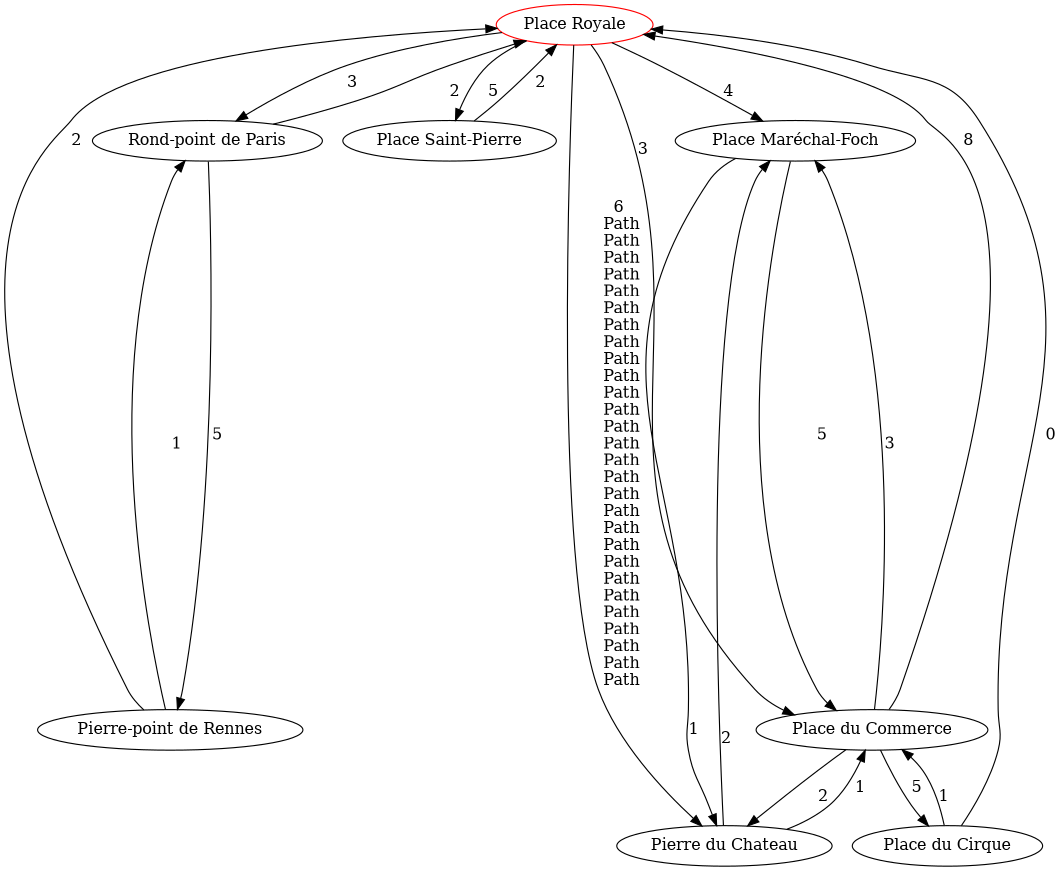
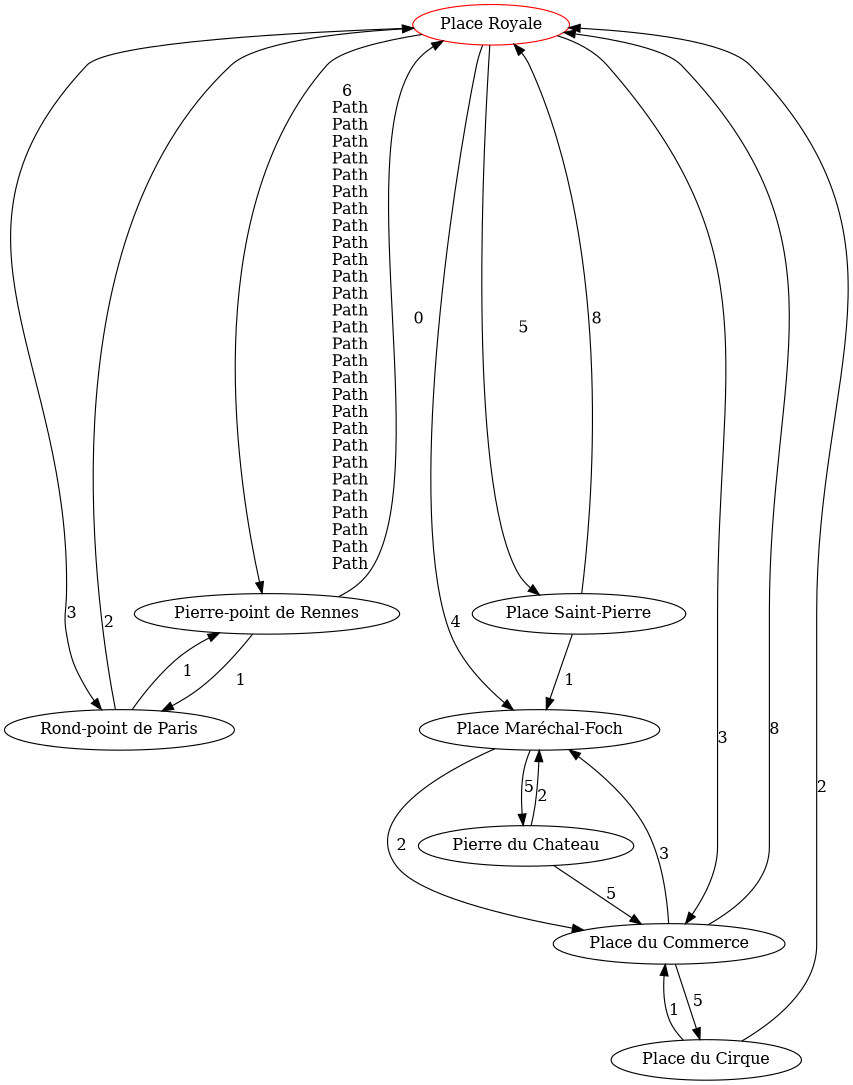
(541, 83) -> (597, 319)
(77, 141) -> (419, 319)
(218, 435) -> (188, 672)
(822, 435) -> (402, 846)
(1051, 435) -> (822, 788)
(569, 449) -> (243, 264)
none -> (561, 666)
(694, 730) -> (529, 788)
(801, 784) -> none
(861, 788) -> (612, 895)
